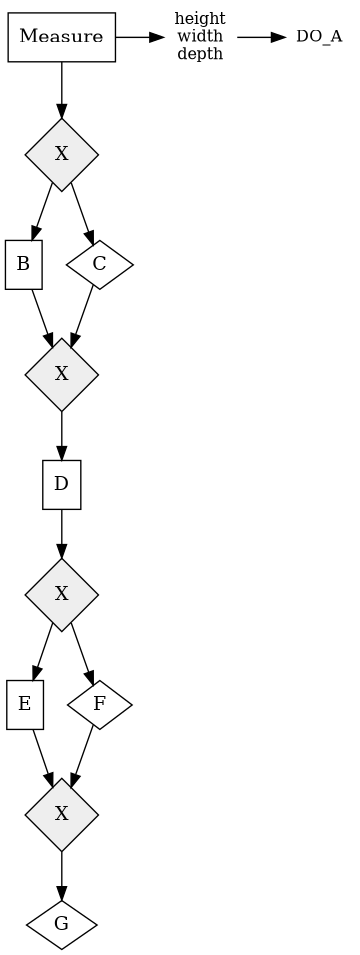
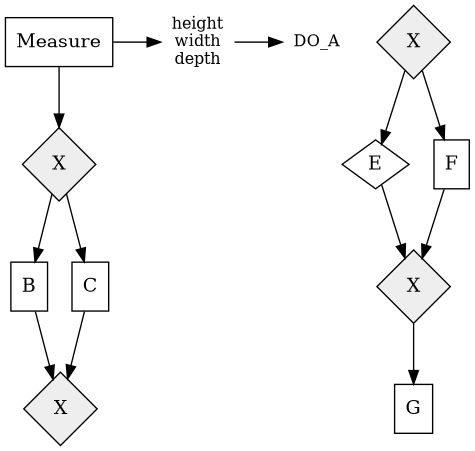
(100, 265) -> (90, 287)
(62, 485) -> none
(25, 705) -> (376, 164)
(100, 705) -> (452, 164)
(62, 925) -> (414, 409)
